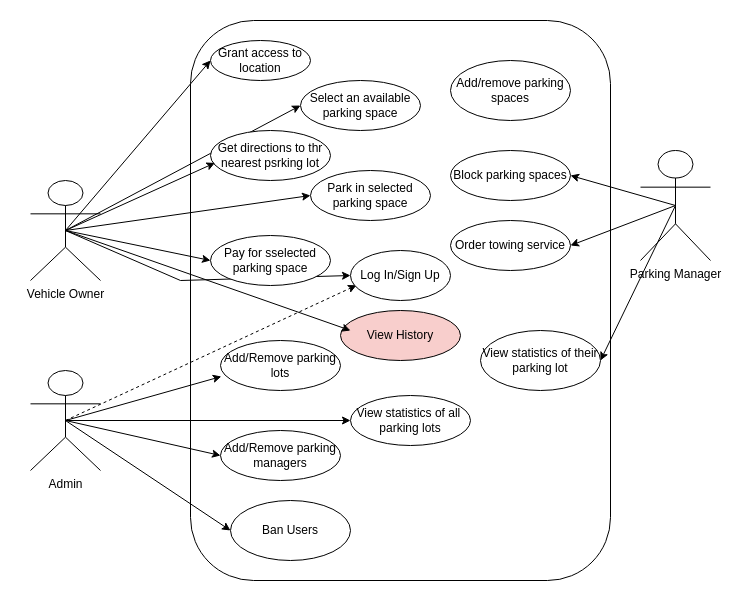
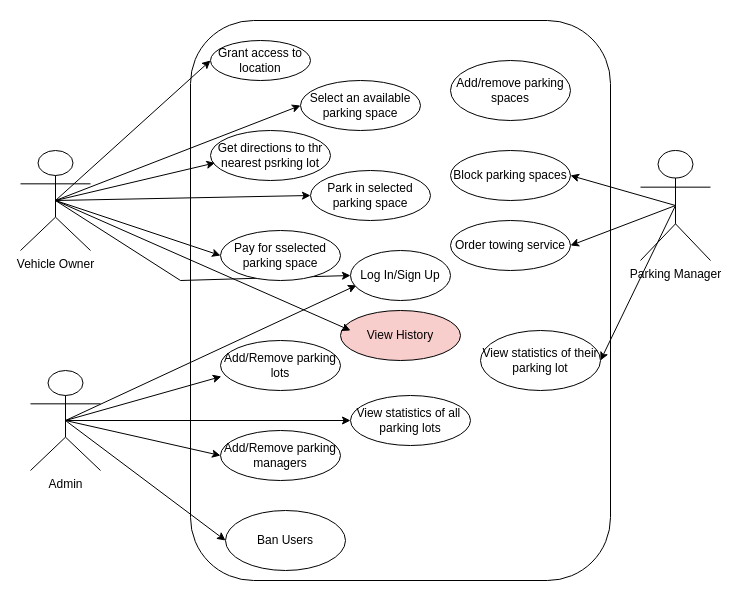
(66, 231) -> (56, 201)
(271, 261) -> (281, 256)
(225, 346) -> (225, 346)
(291, 531) -> (286, 541)
